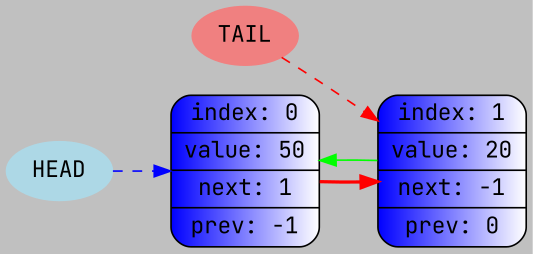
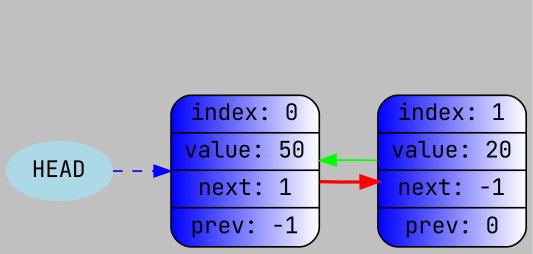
(245, 36) -> none
